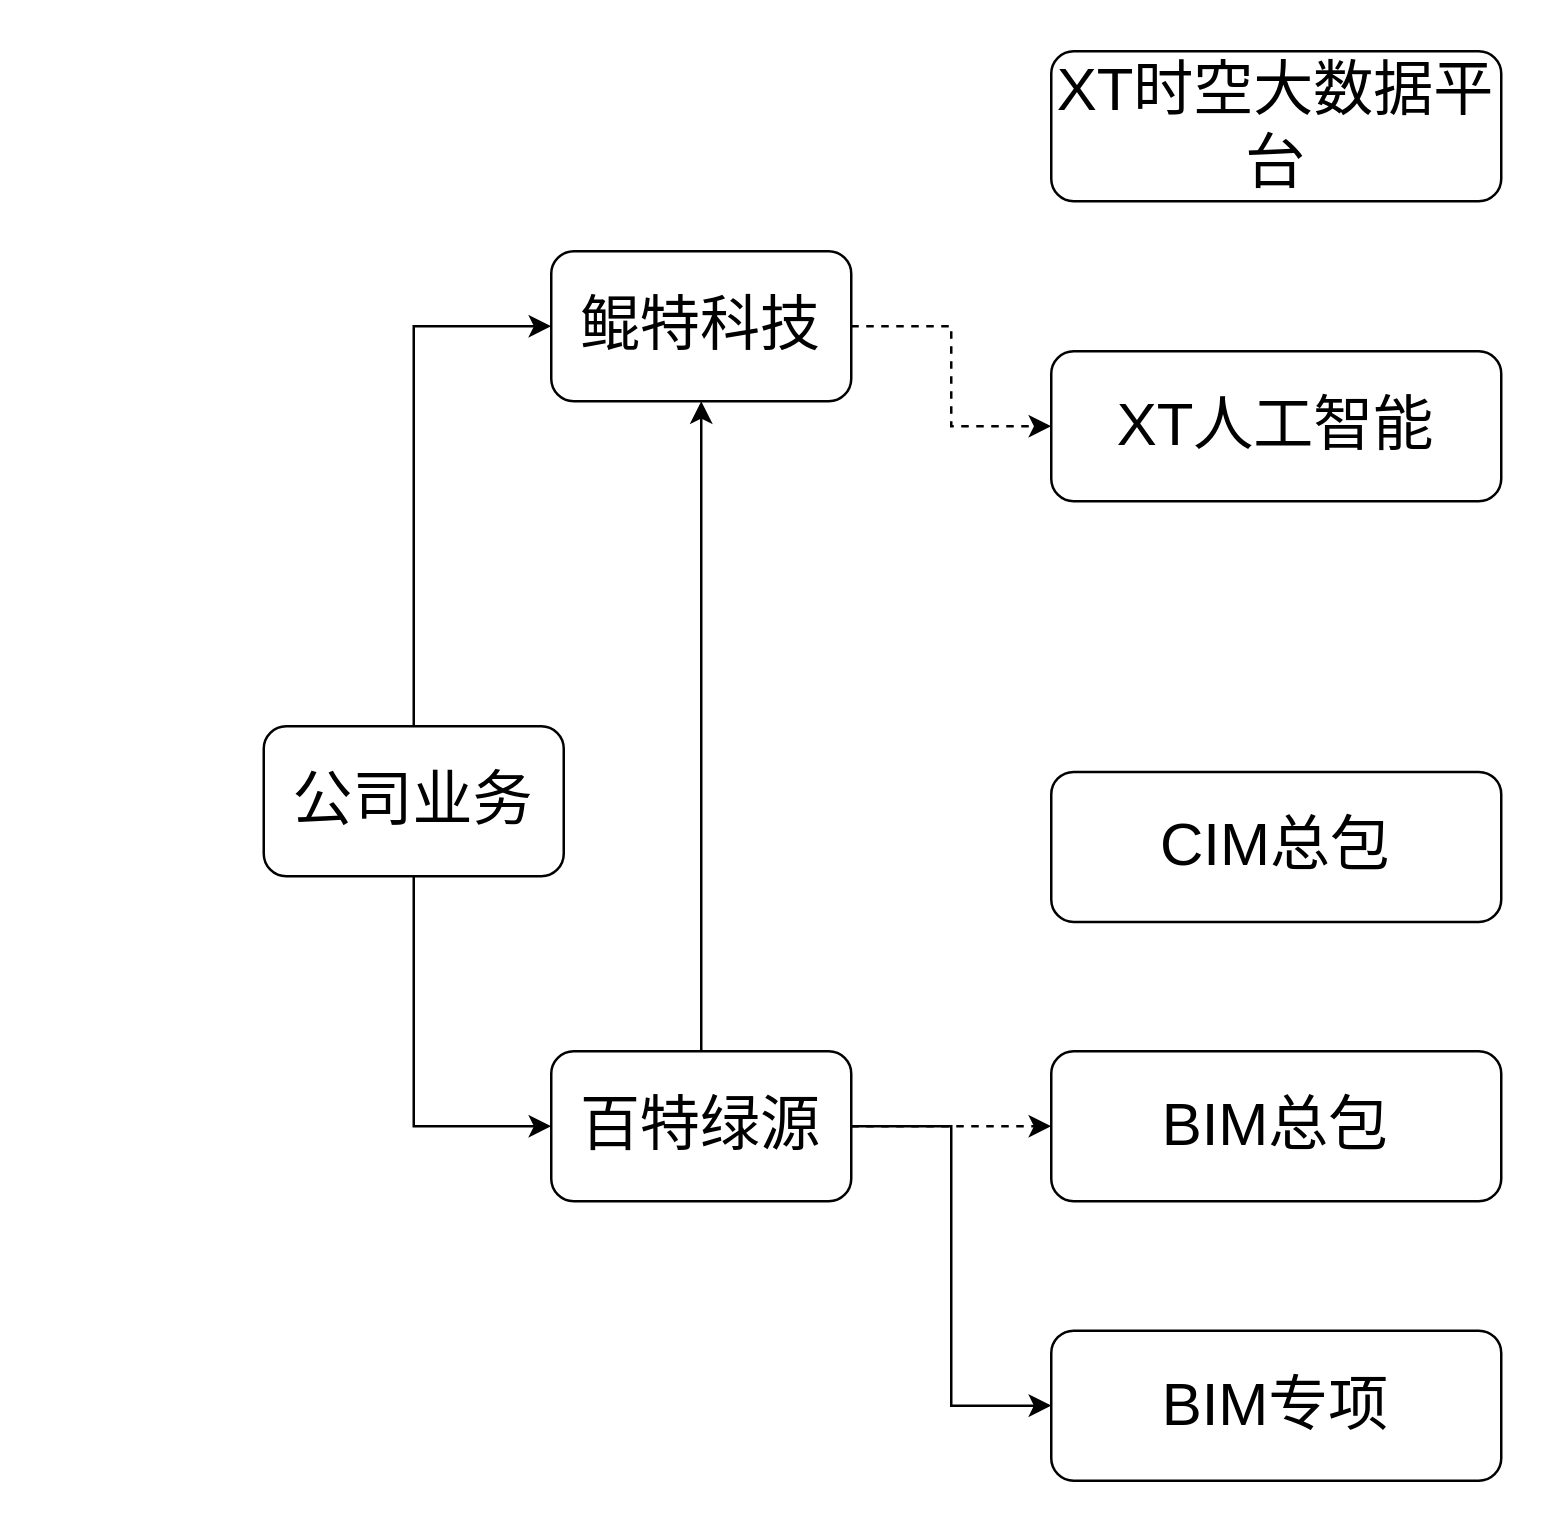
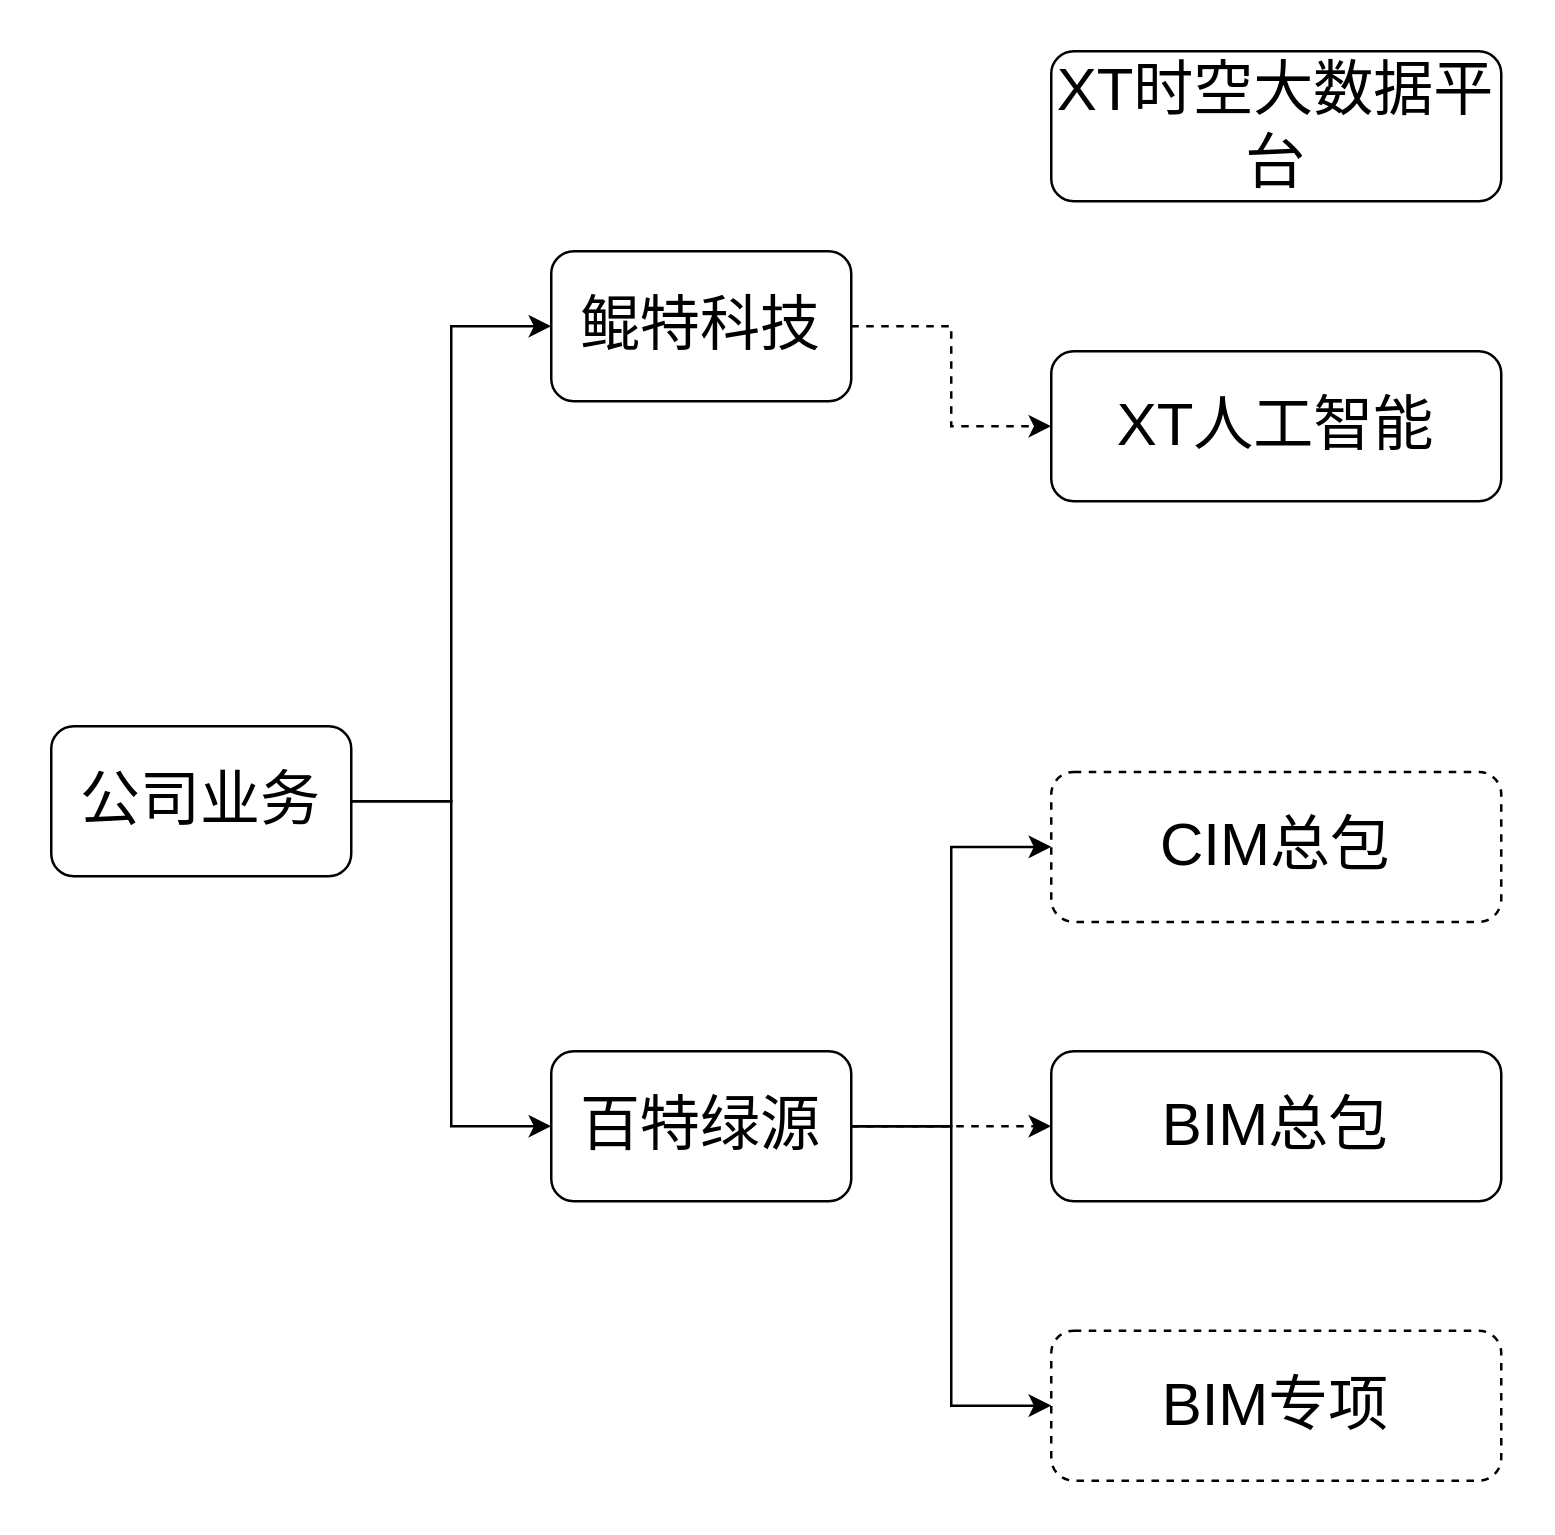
(701, 734) -> (951, 943)
(414, 801) -> (201, 801)
(1276, 847) -> (1276, 847)
(1276, 1406) -> (1276, 1406)
